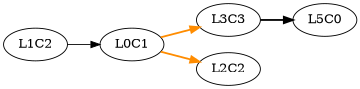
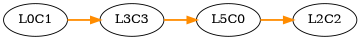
(272, 20) -> (176, 20)
(36, 45) -> none
(176, 56) -> (272, 20)
